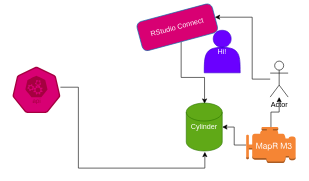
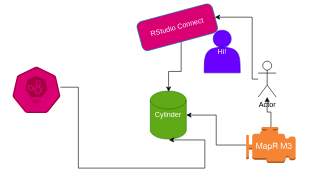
(279, 79) -> (267, 79)
(204, 127) -> (168, 115)
